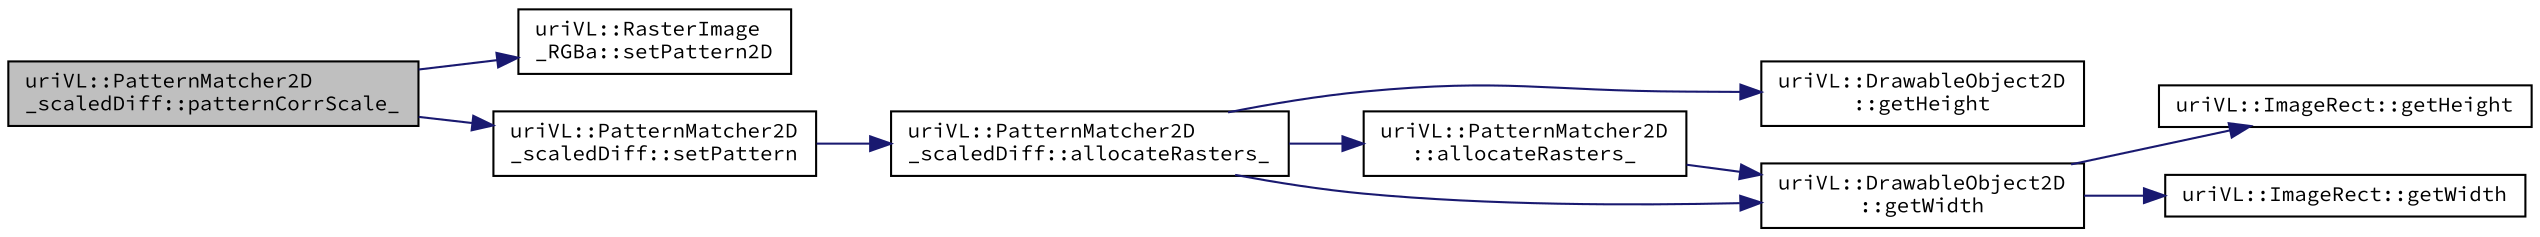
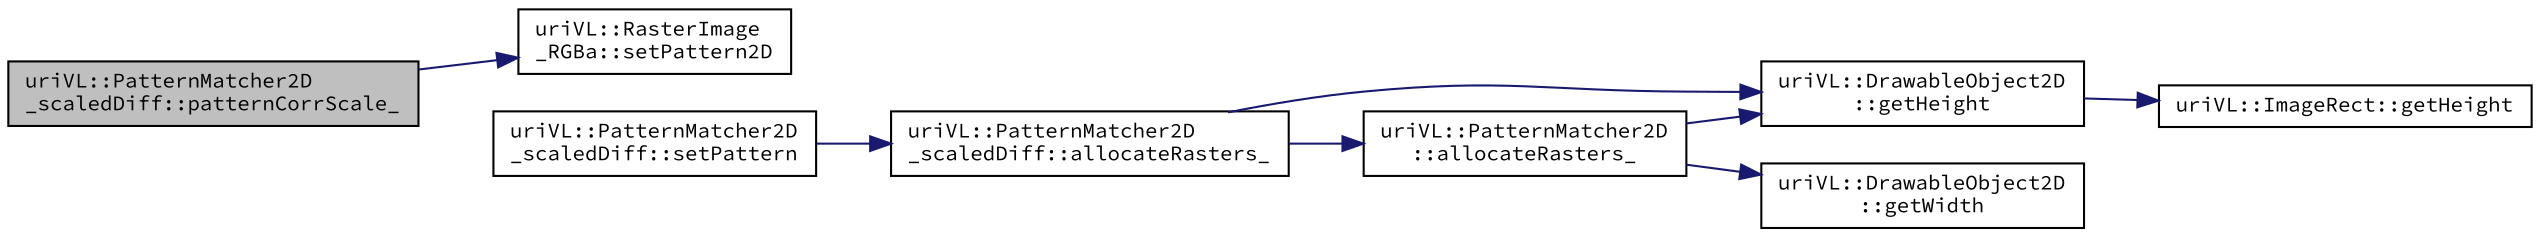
(445, 120) -> none
none -> (1713, 120)
(2151, 147) -> (2111, 99)
(2345, 196) -> none
(1487, 201) -> none
